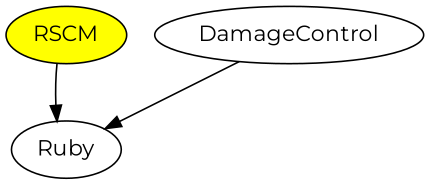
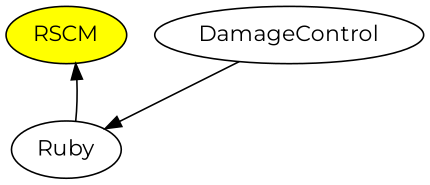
(56, 84) -> (77, 101)
